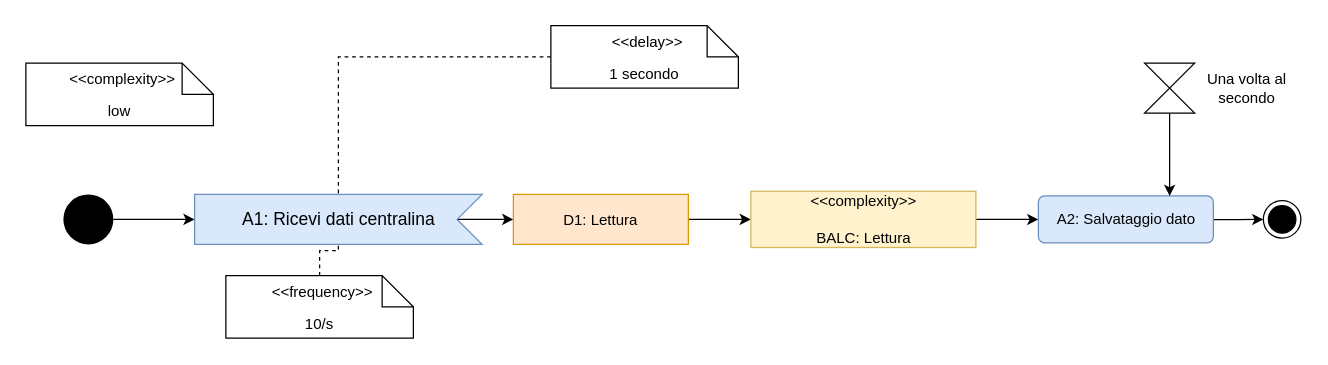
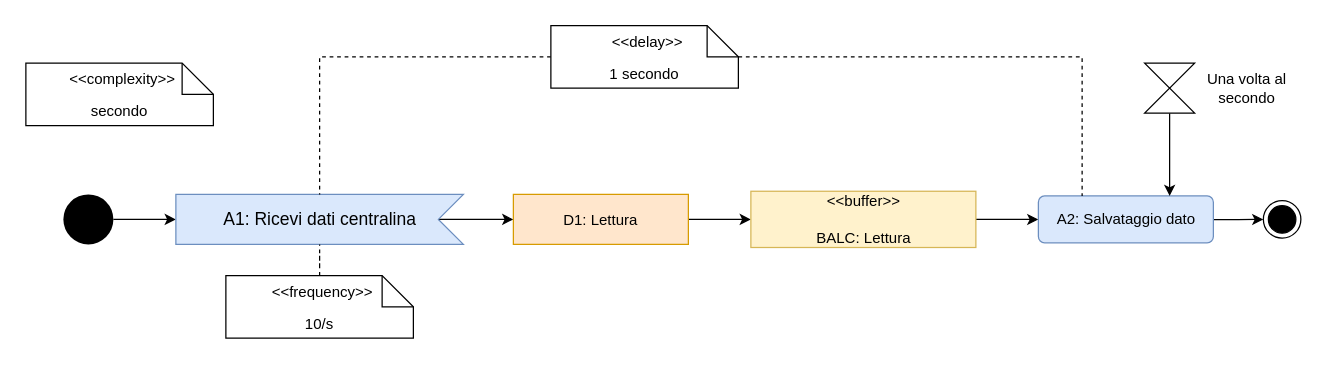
none -> (980, 57)
(119, 112) -> (119, 112)
(338, 219) -> (319, 219)
(864, 219) -> (864, 219)
